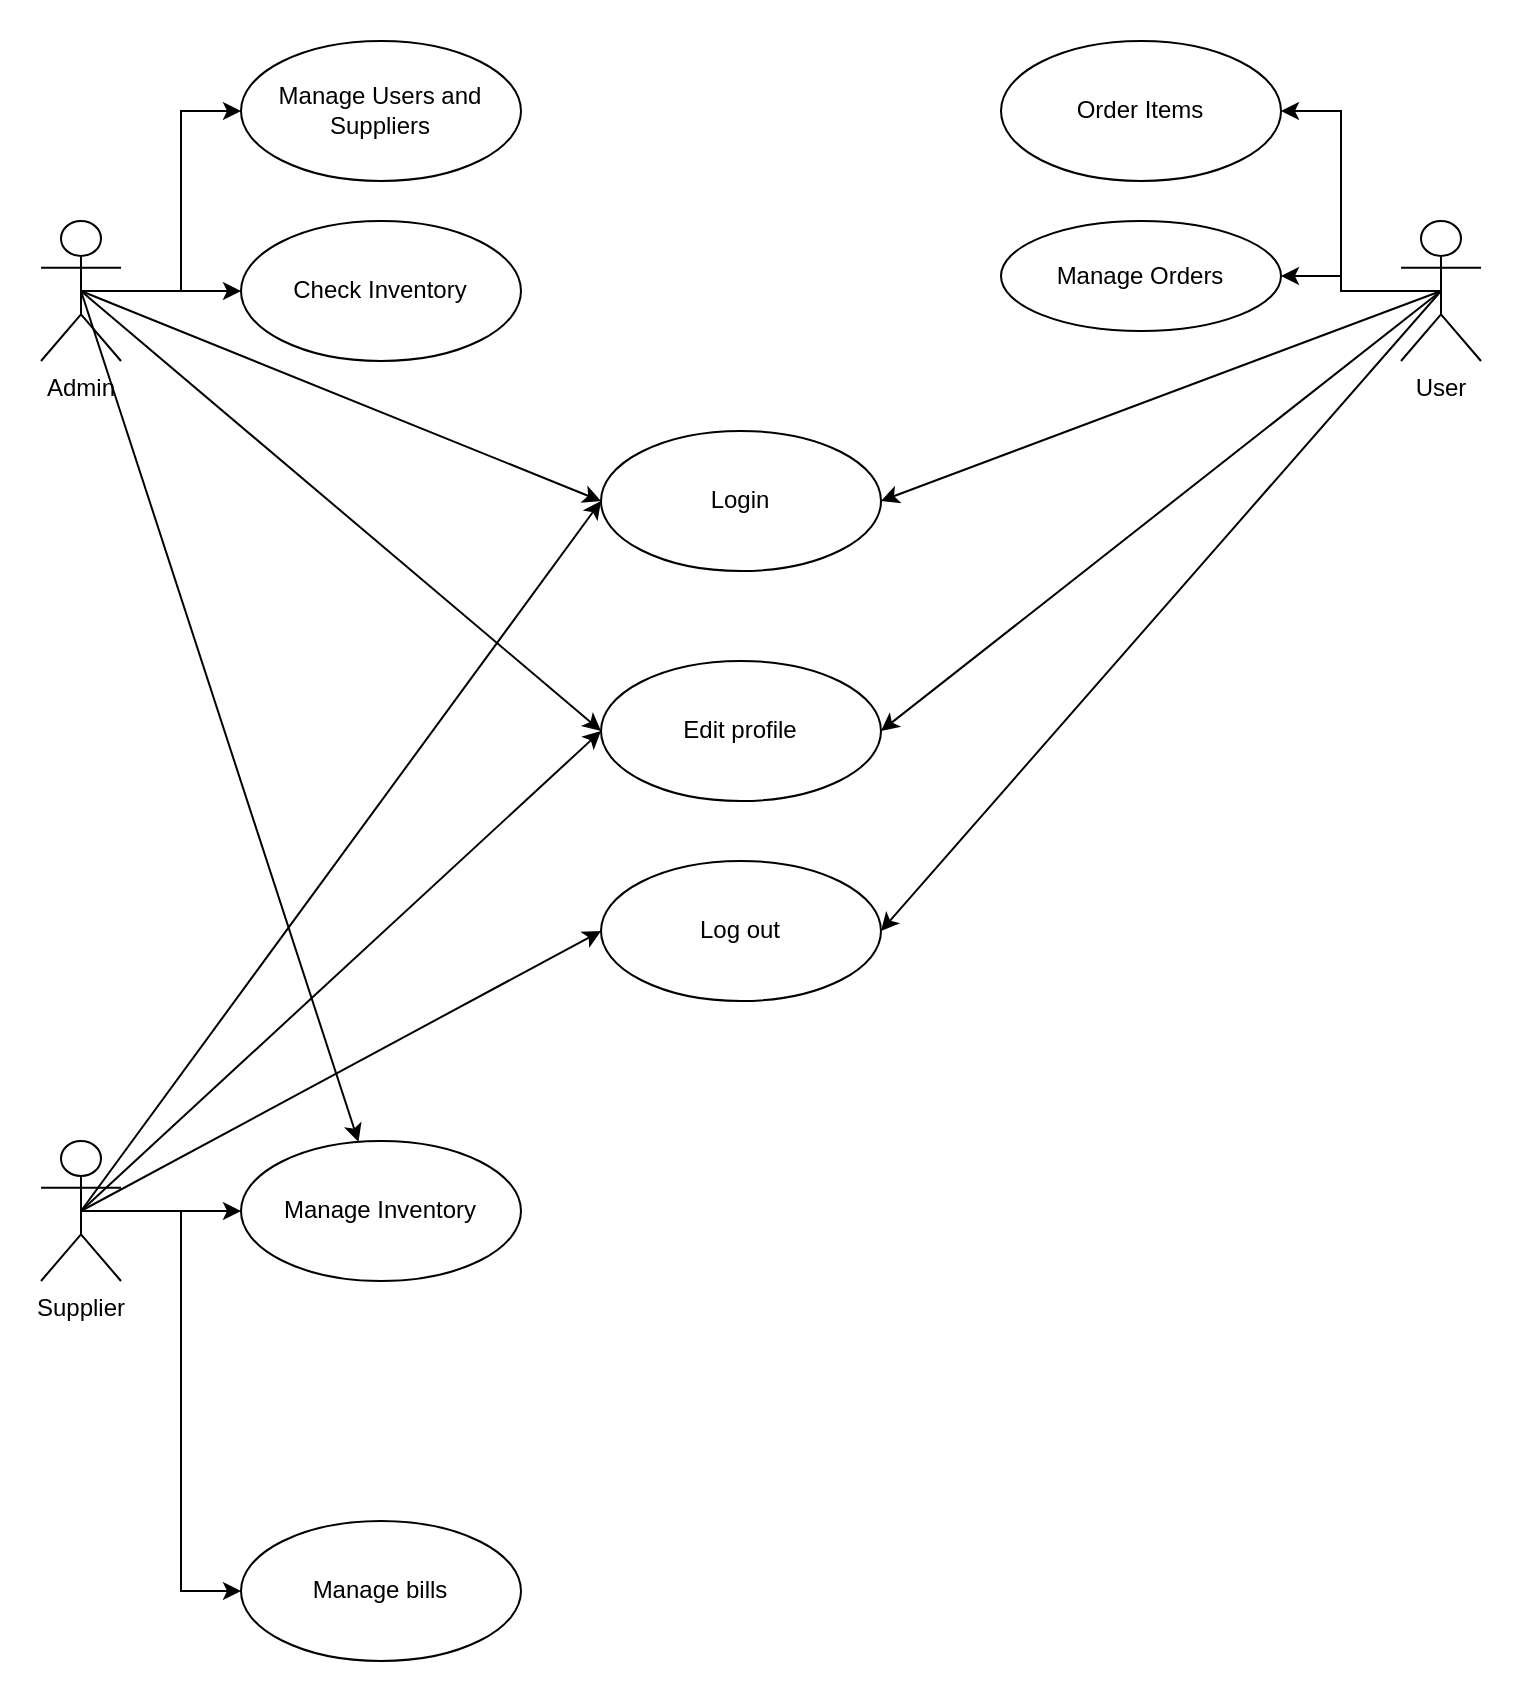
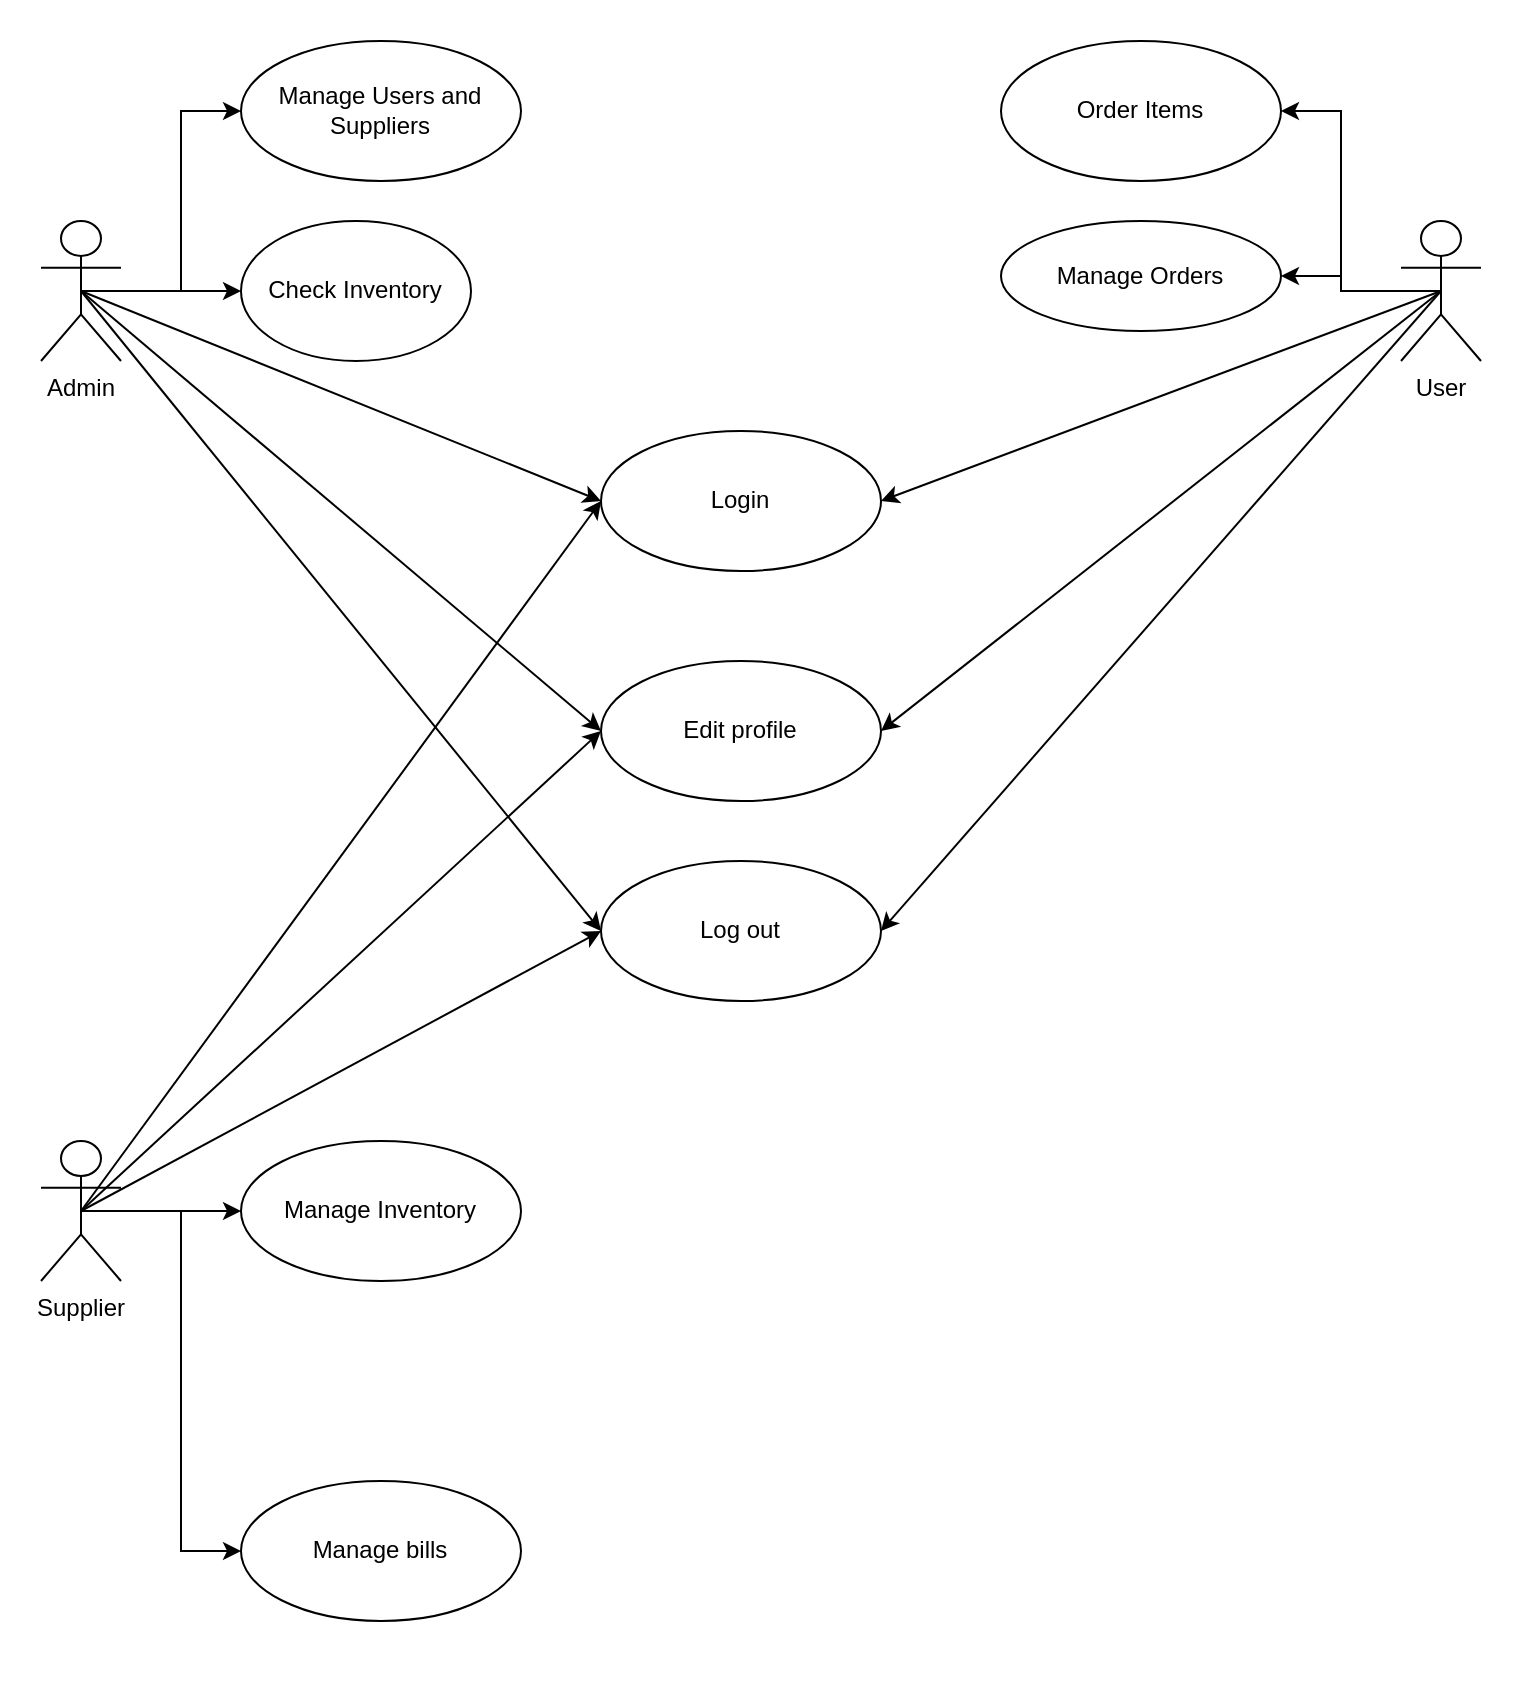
(381, 291) -> (356, 291)
(191, 630) -> (343, 613)
(381, 1591) -> (381, 1551)
